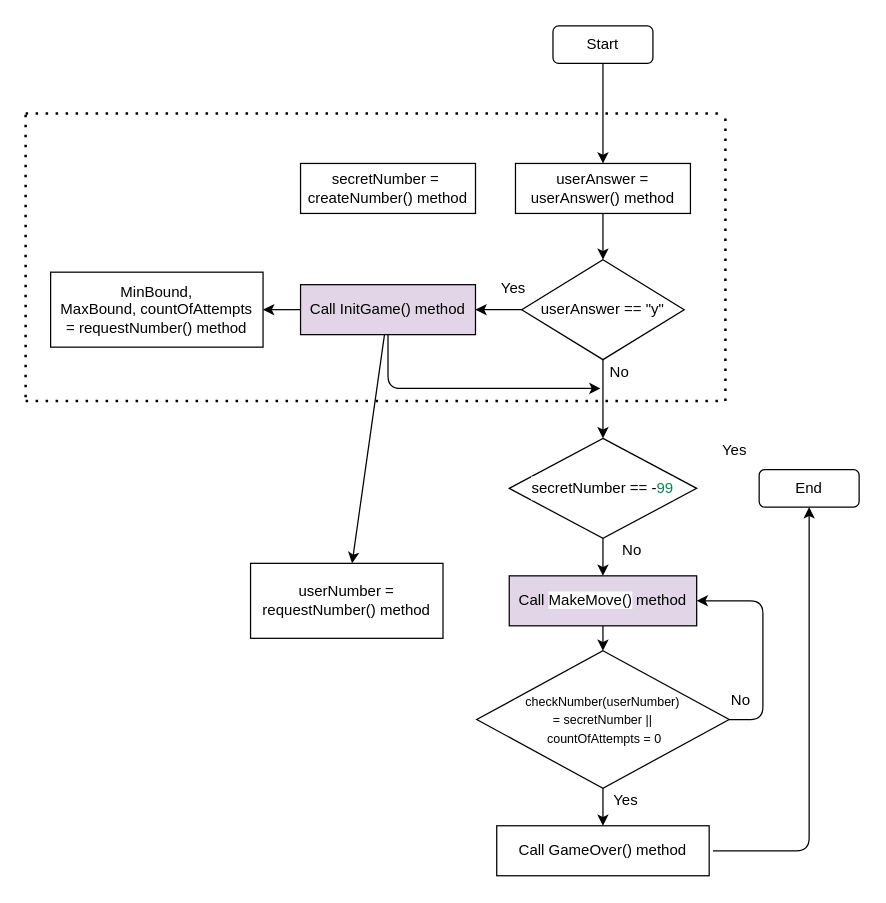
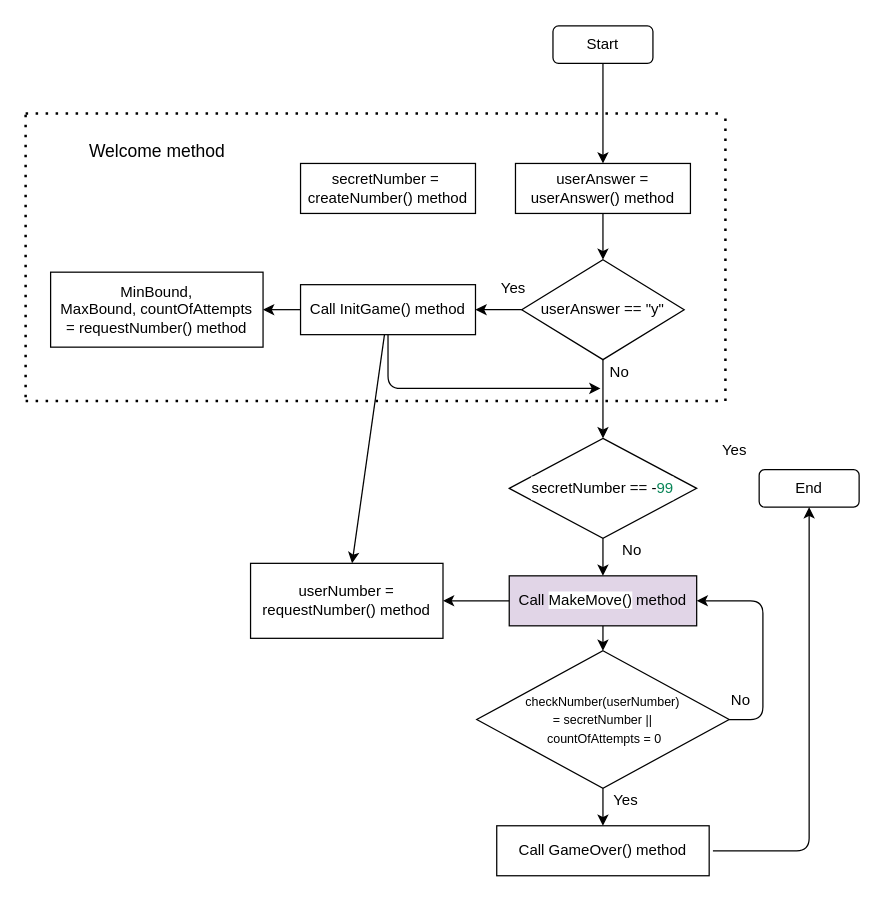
none -> (157, 151)
(388, 309) -> (388, 309)
none -> (480, 601)
